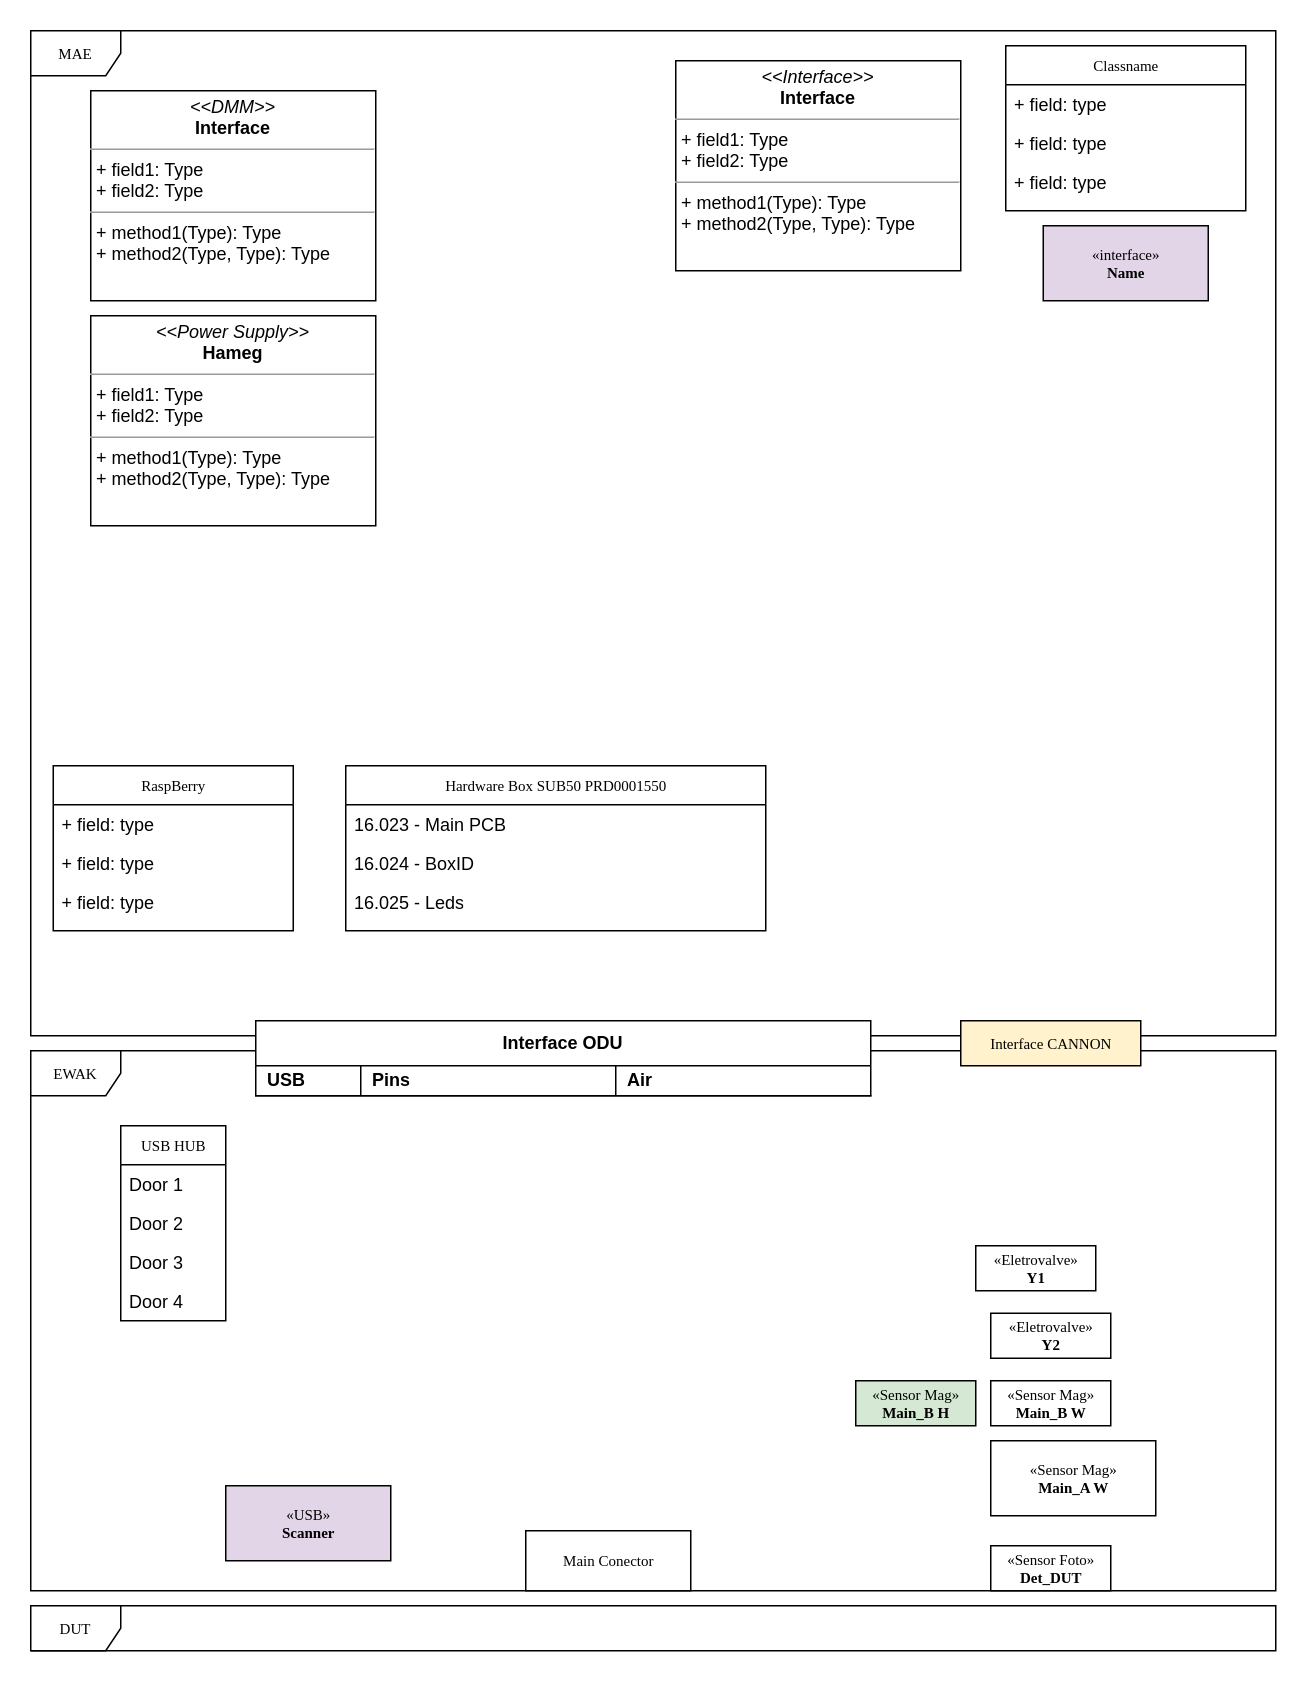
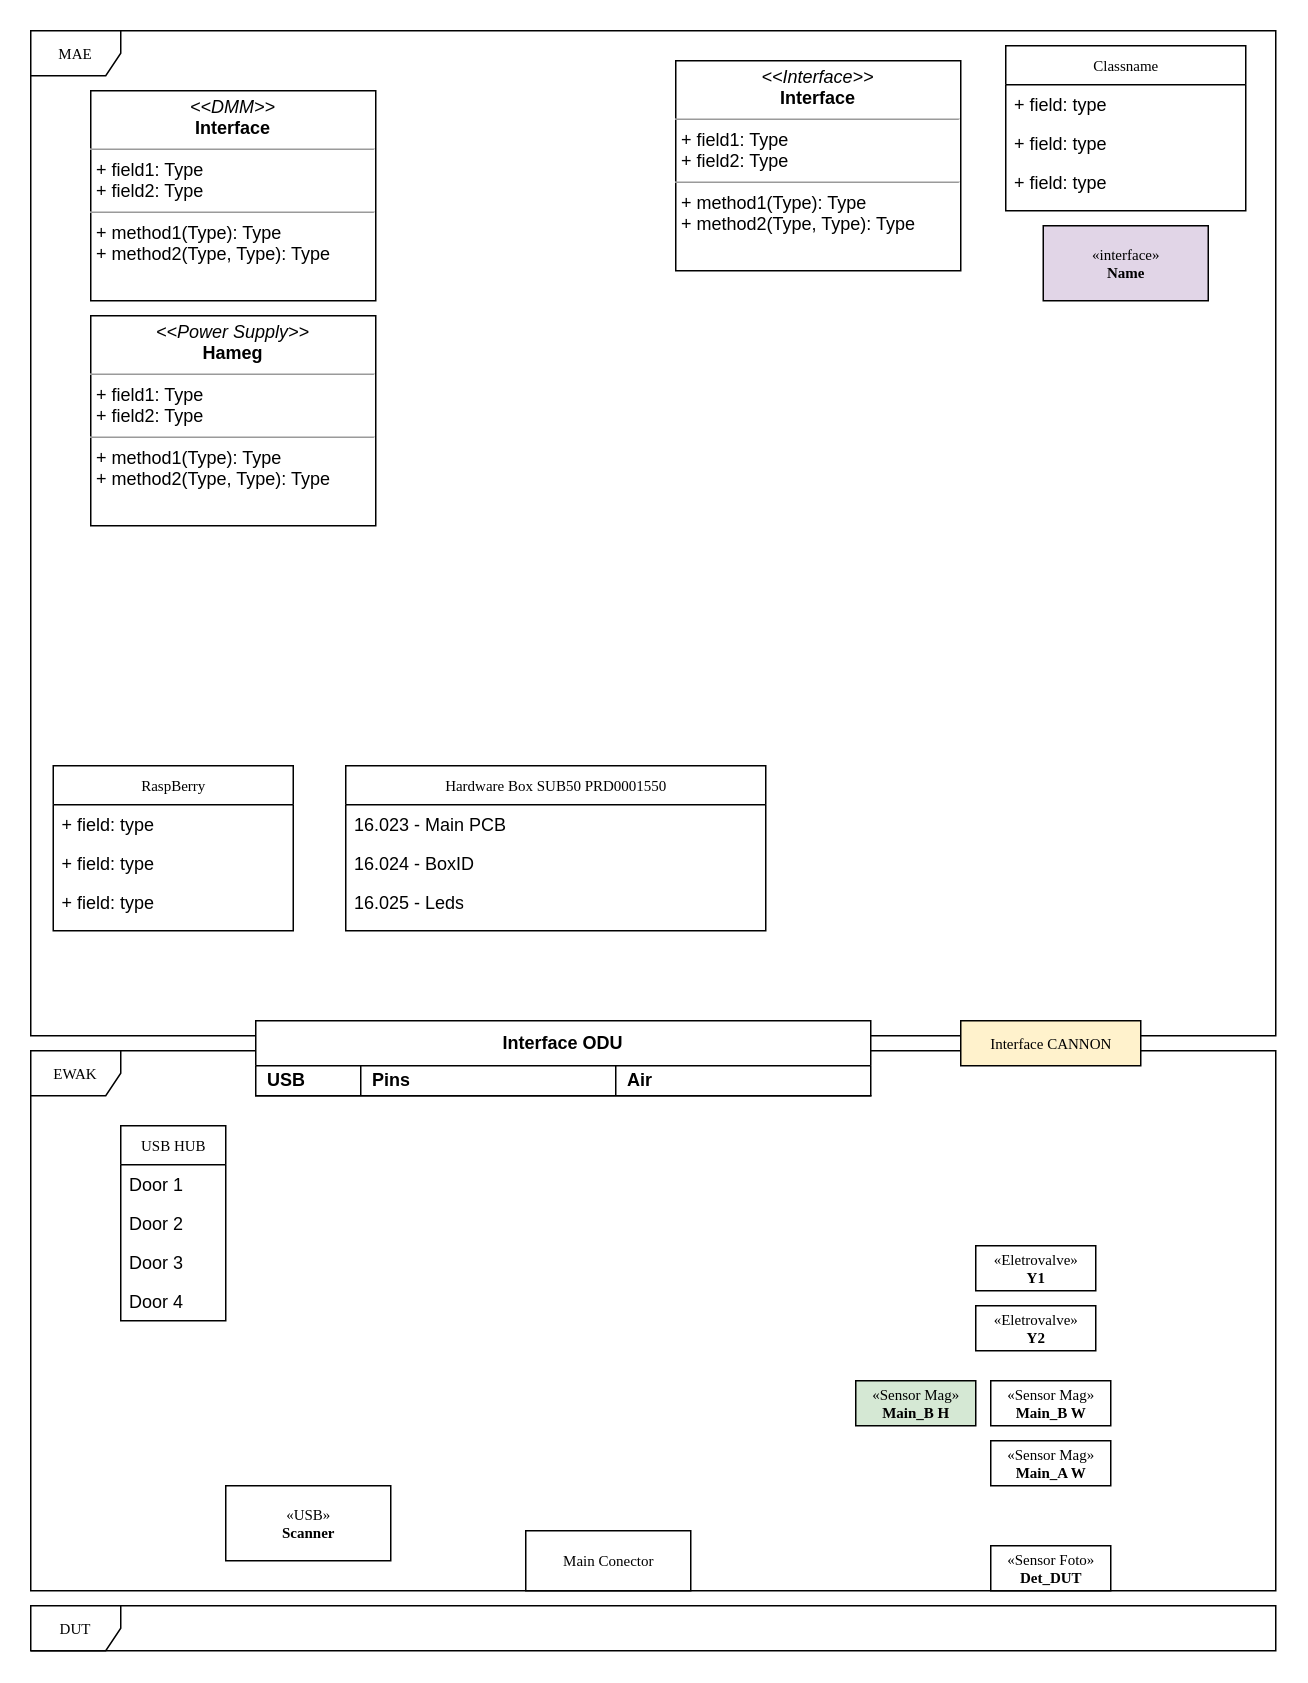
(1051, 1336) -> (1036, 1328)
(1073, 1478) -> (1051, 1463)
(308, 1523) -> (308, 1523)
